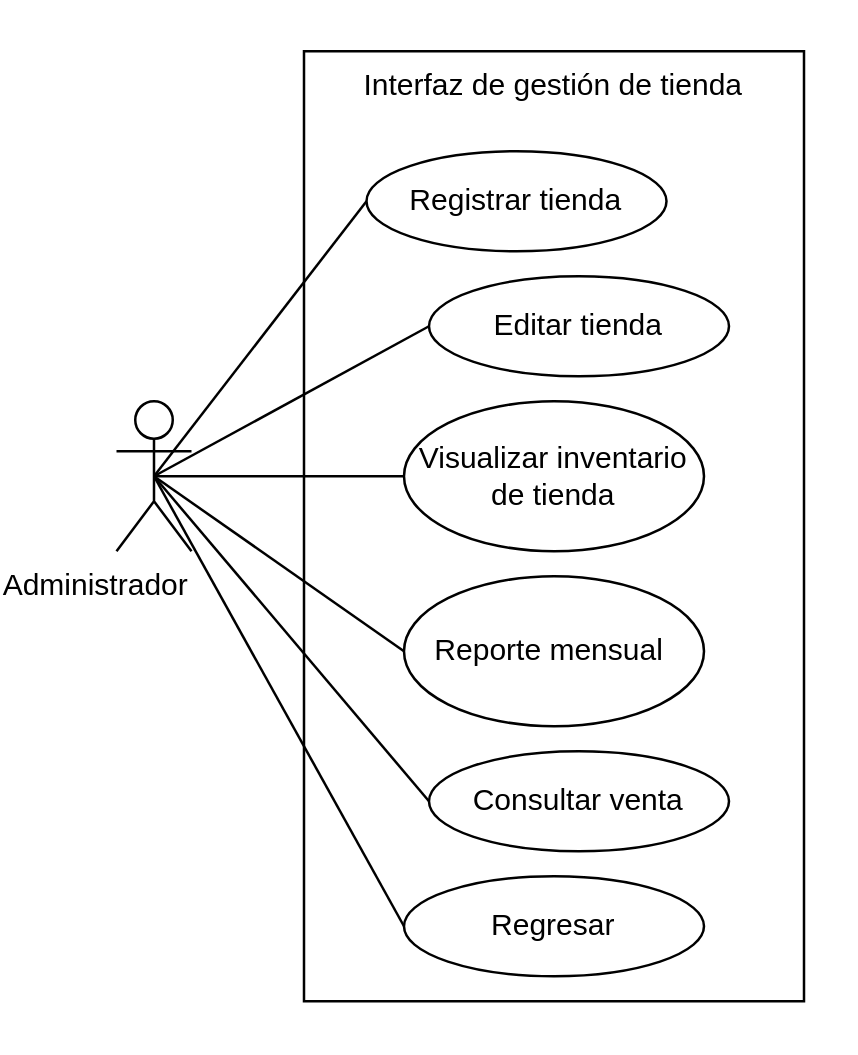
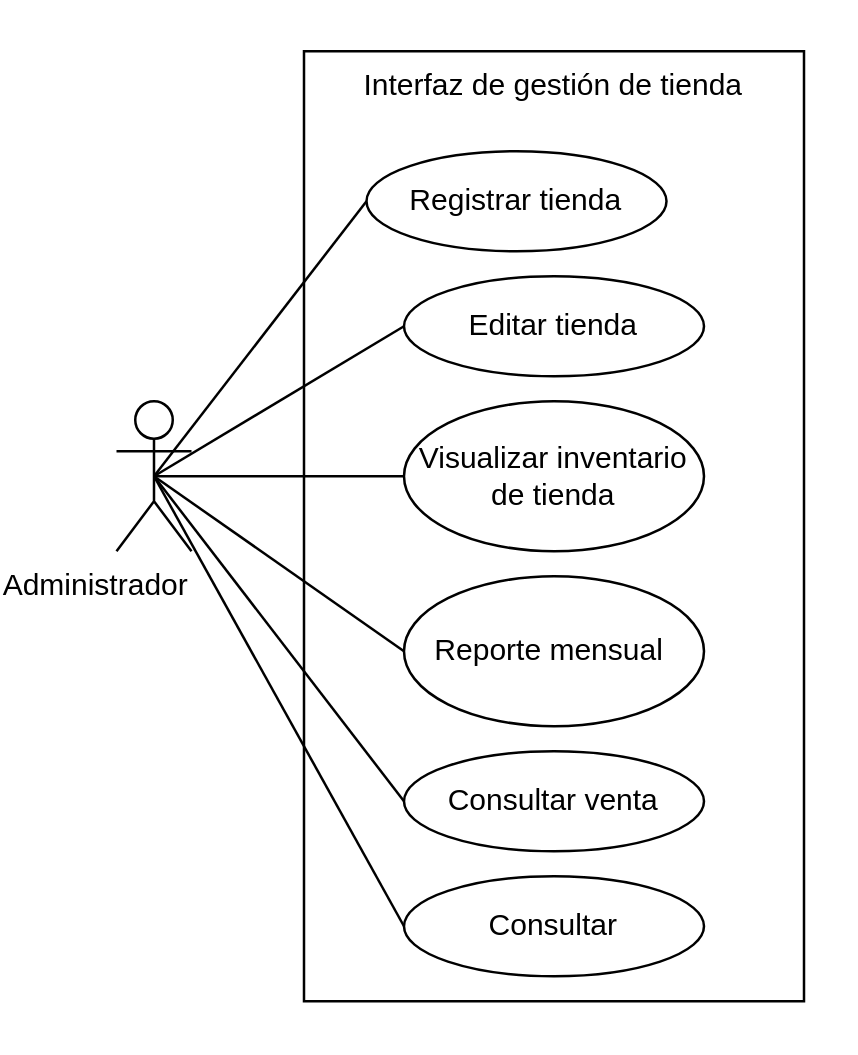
(579, 326) -> (554, 326)
(579, 801) -> (554, 801)
(554, 926) -> (554, 926)
